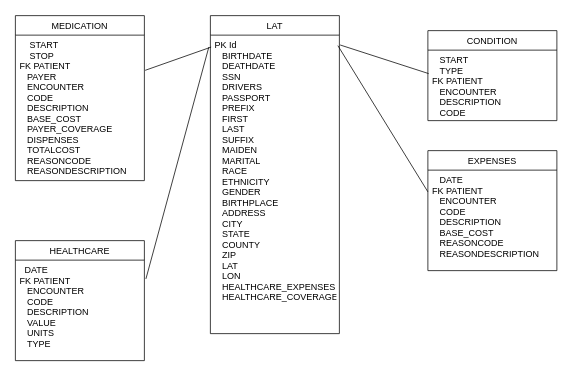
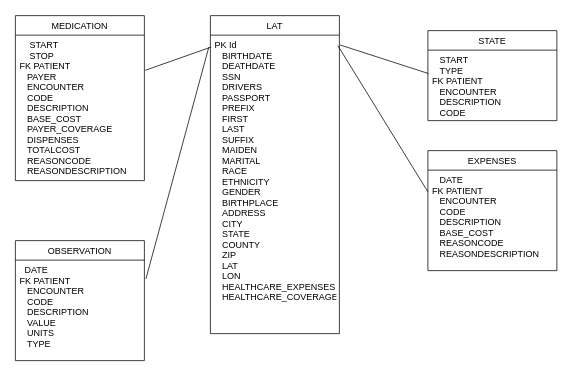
(492, 41) -> (492, 41)
(80, 251) -> (80, 251)
